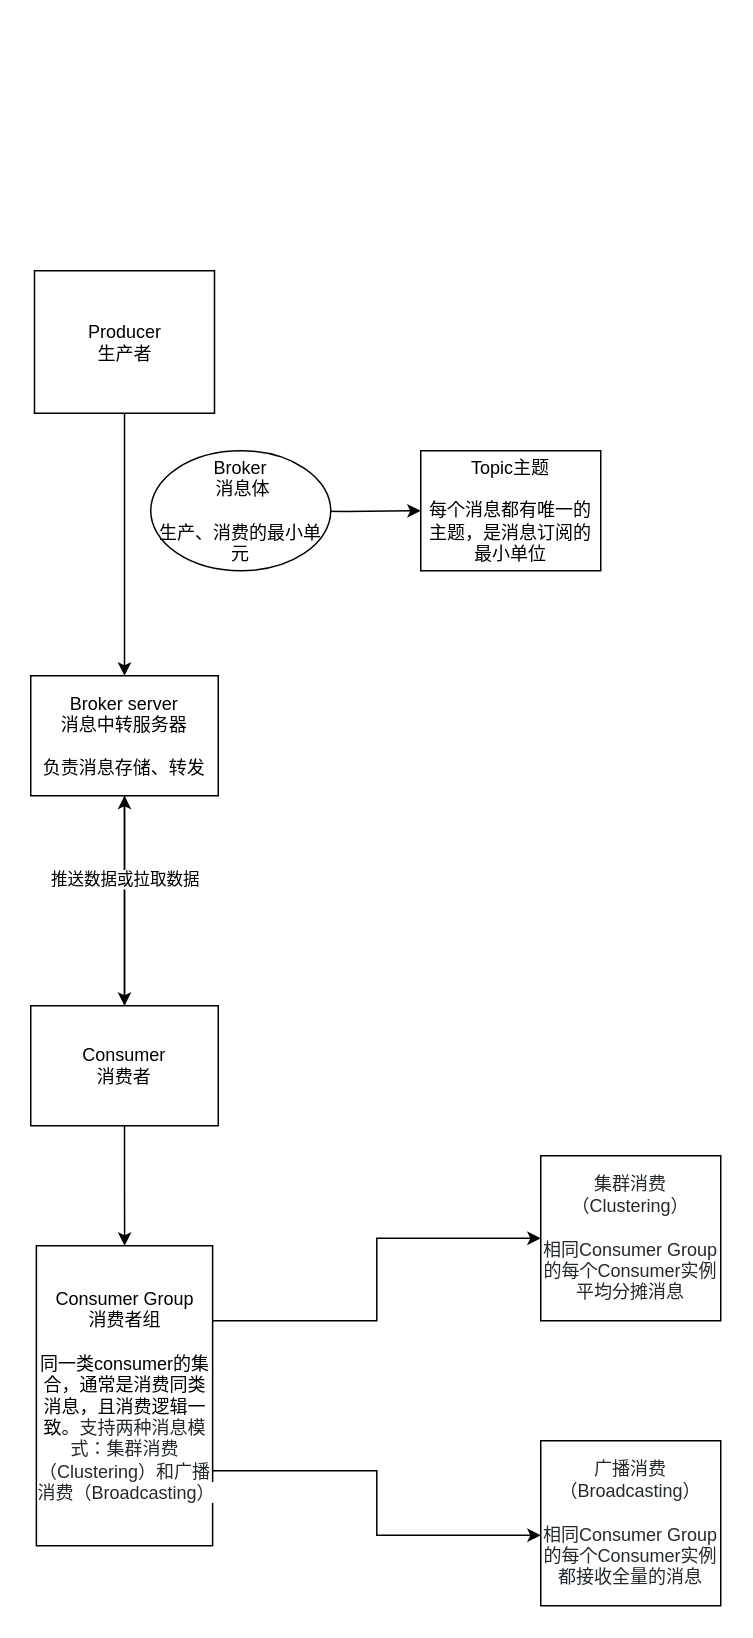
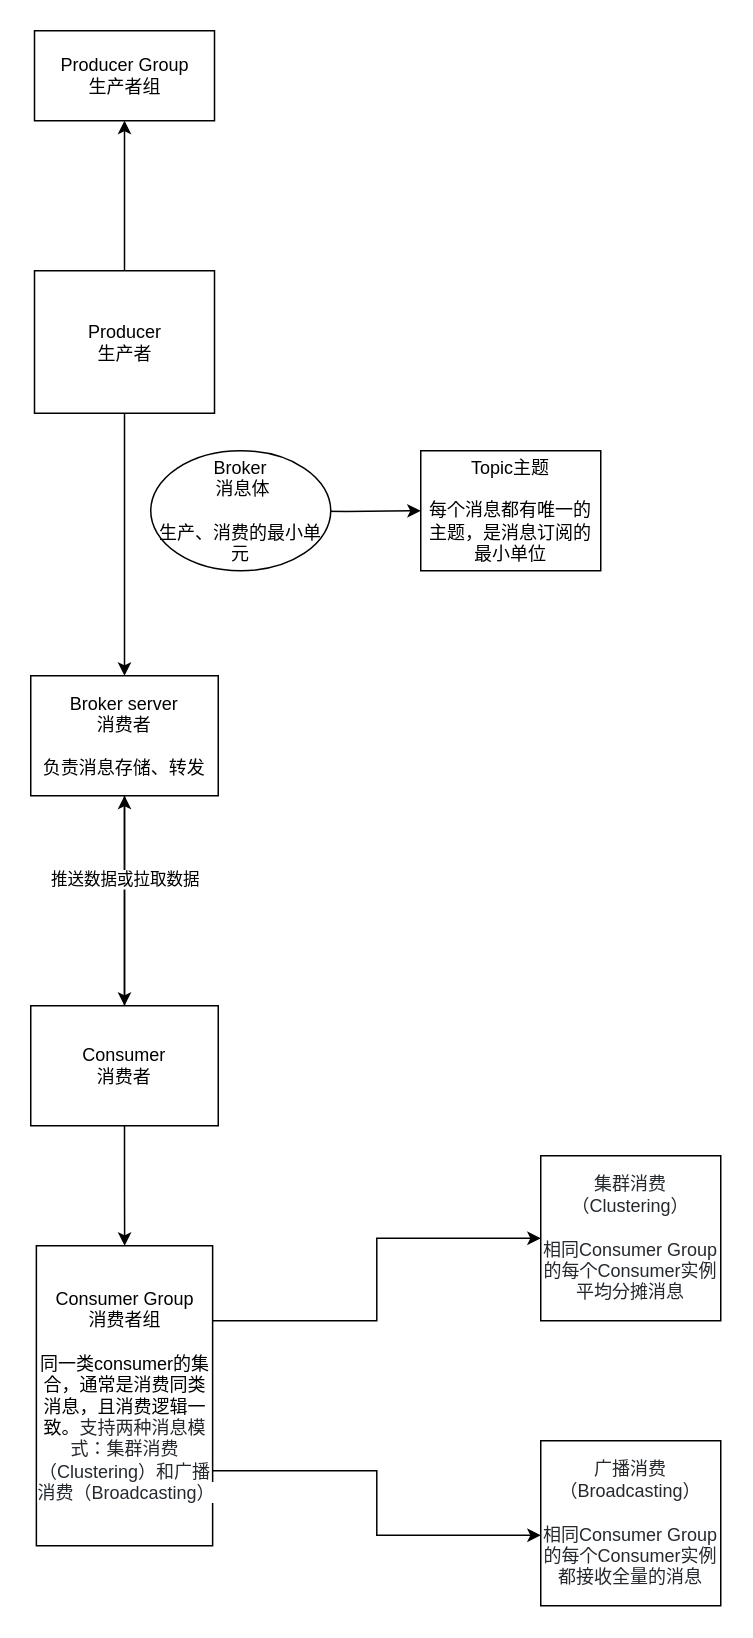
none -> (125, 76)
none -> (125, 201)
(125, 736) -> (125, 736)
